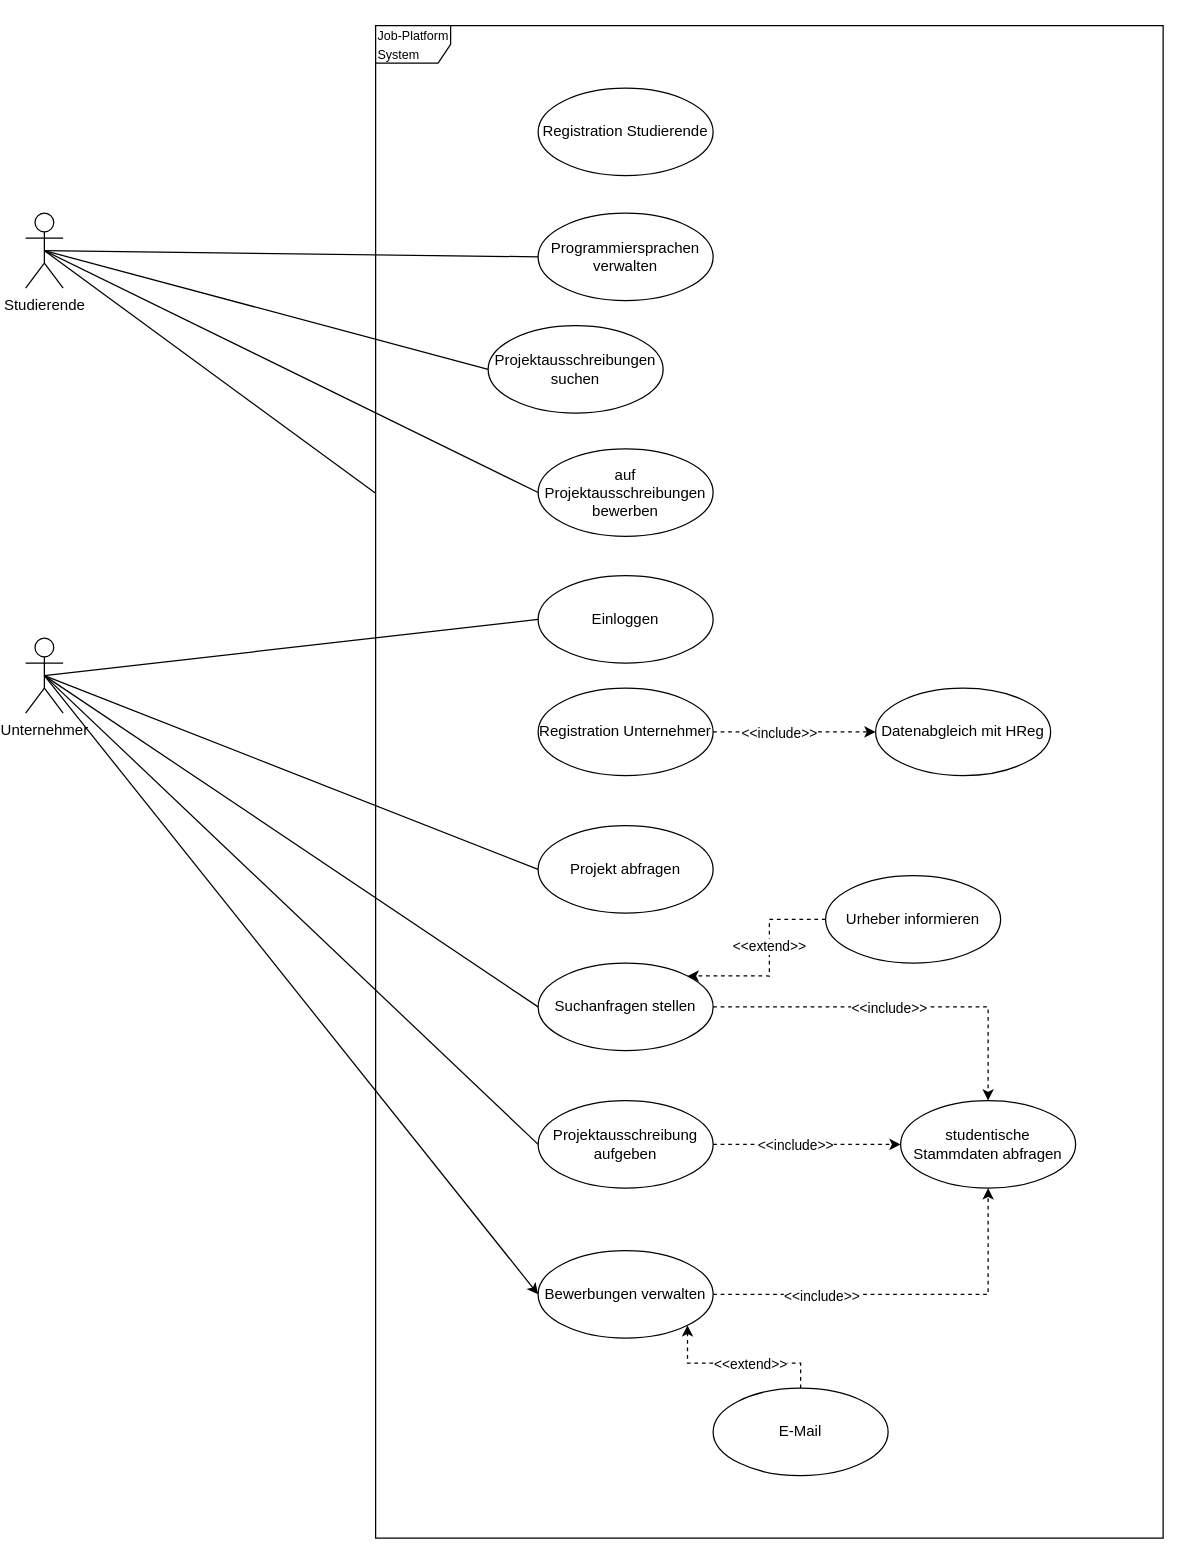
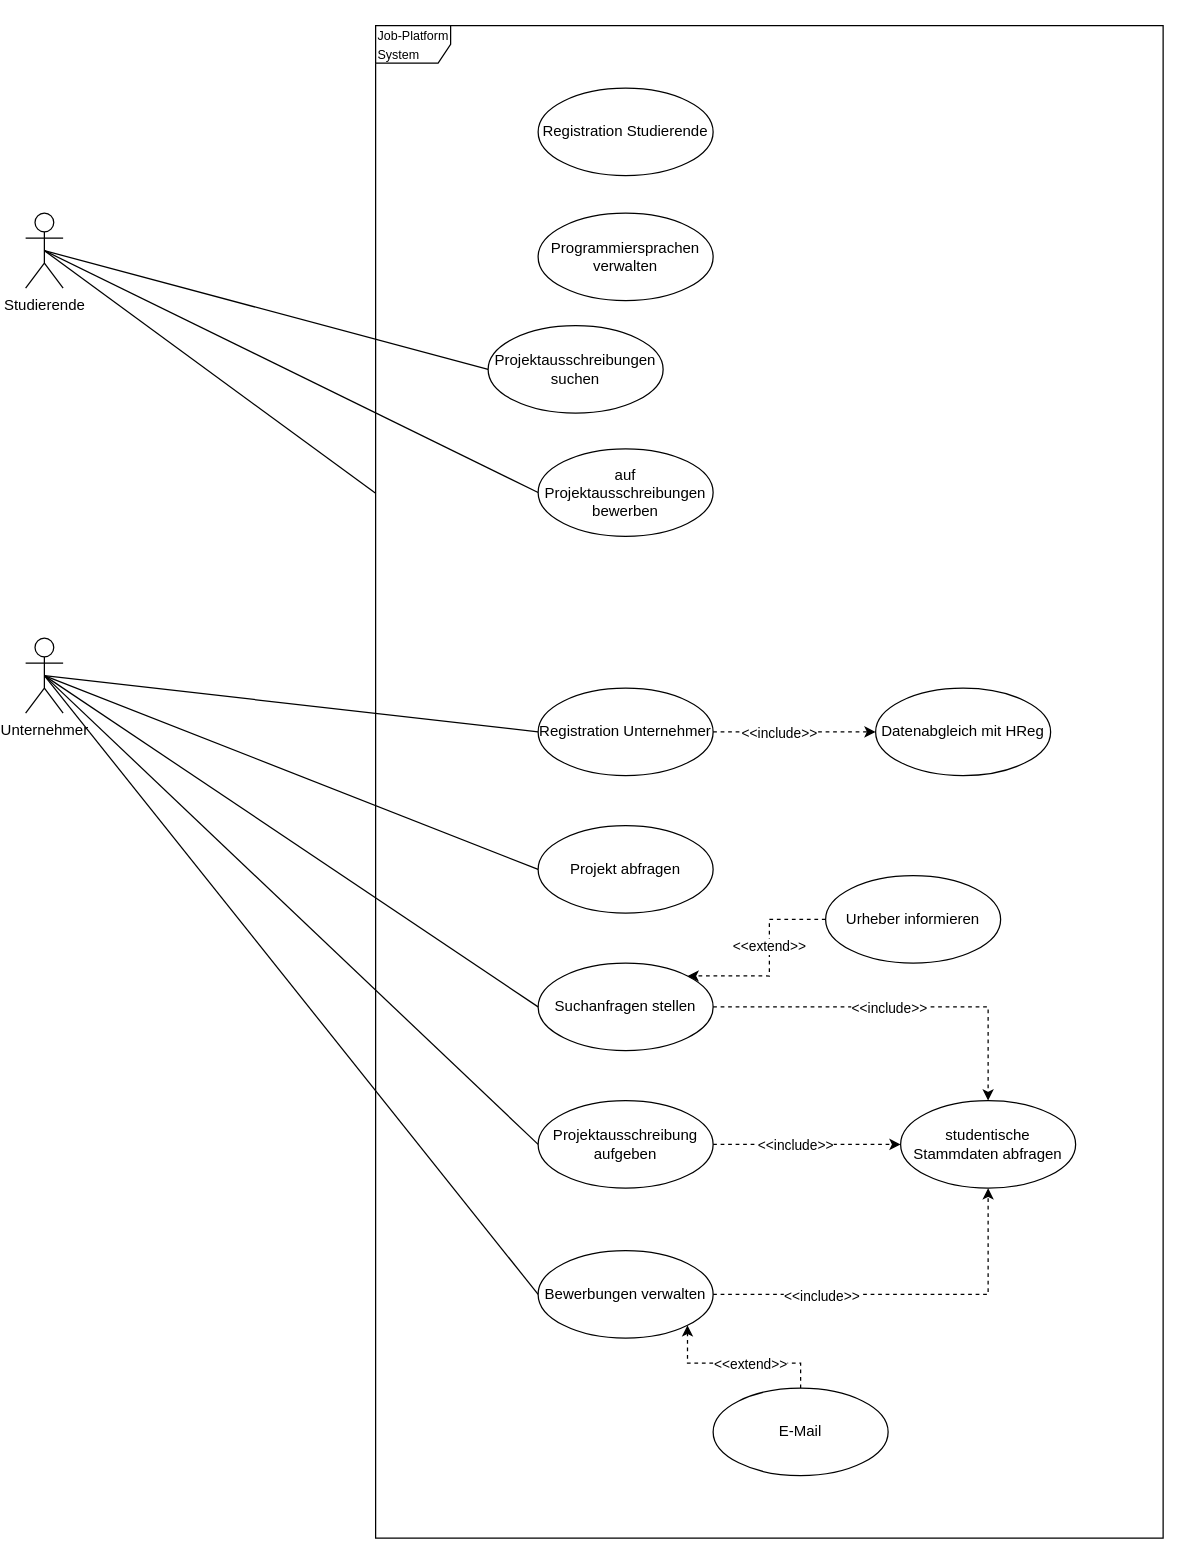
(298, 254) -> none
(626, 619) -> none
(298, 647) -> none
none -> (297, 704)
(532, 1287) -> (534, 1289)
